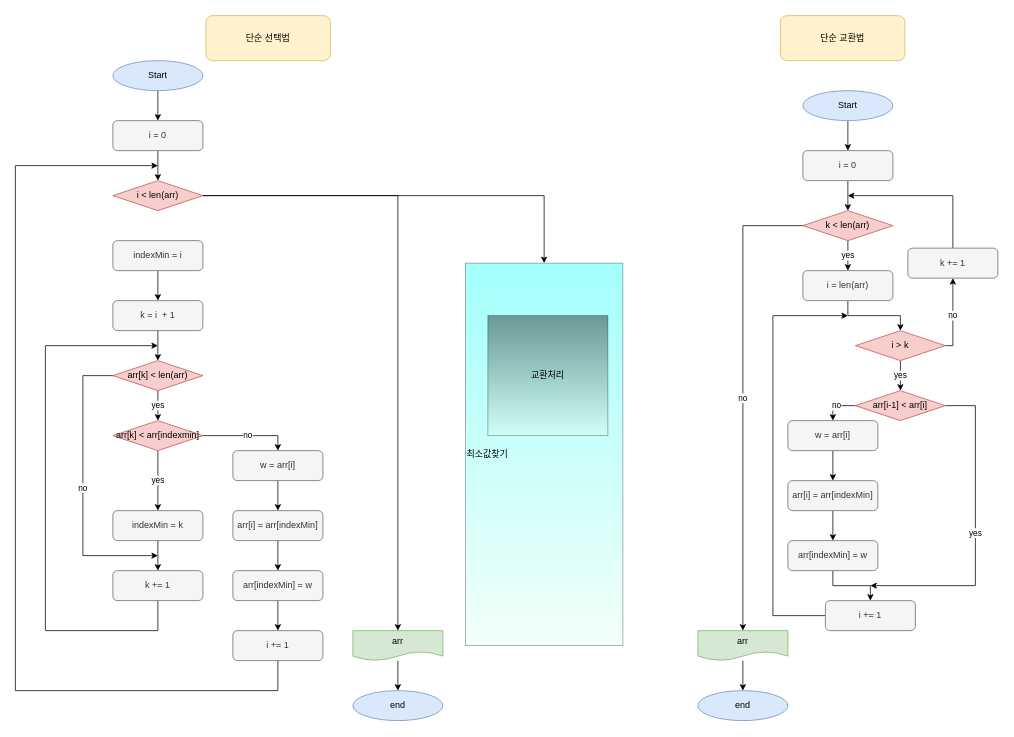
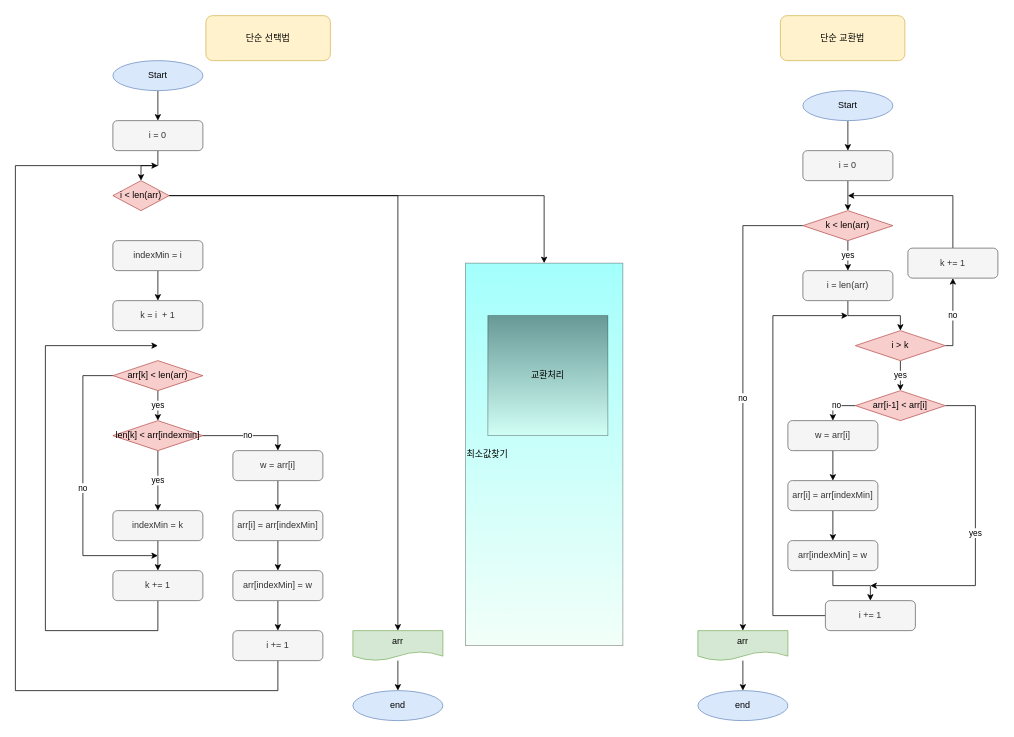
(158, 195) -> (141, 195)
(158, 354) -> none
(158, 435) -> (158, 435)
